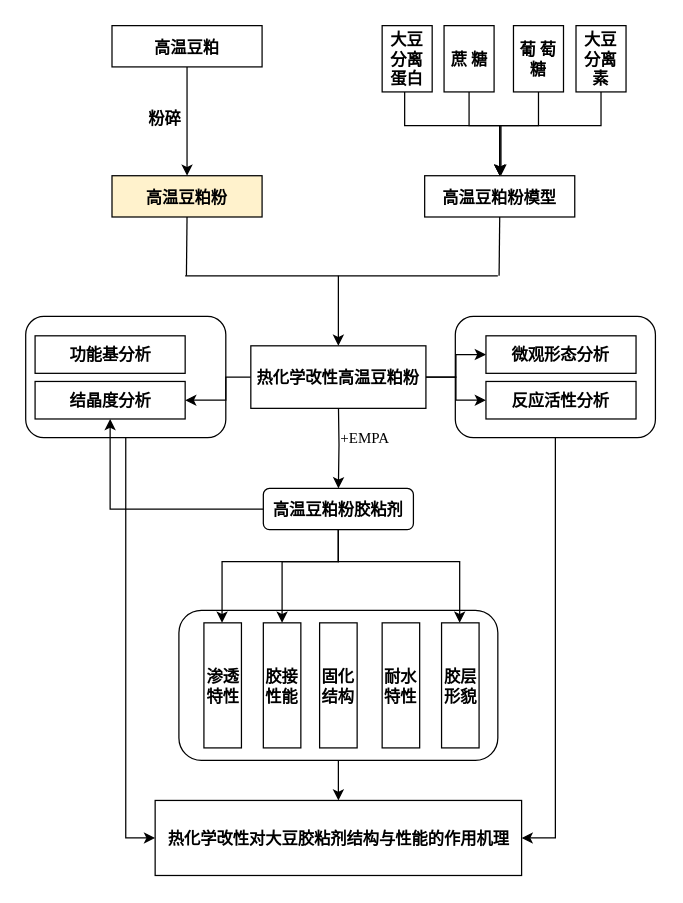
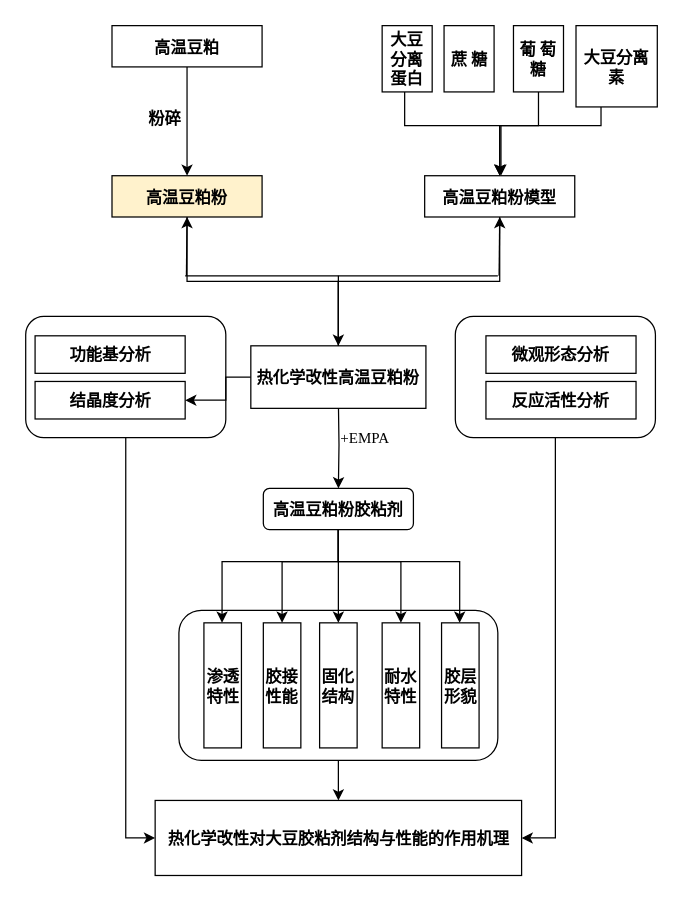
(601, 59) -> (616, 66)
(469, 107) -> none
(457, 354) -> (260, 281)
(456, 399) -> (422, 281)
(146, 509) -> (338, 589)
none -> (401, 589)
